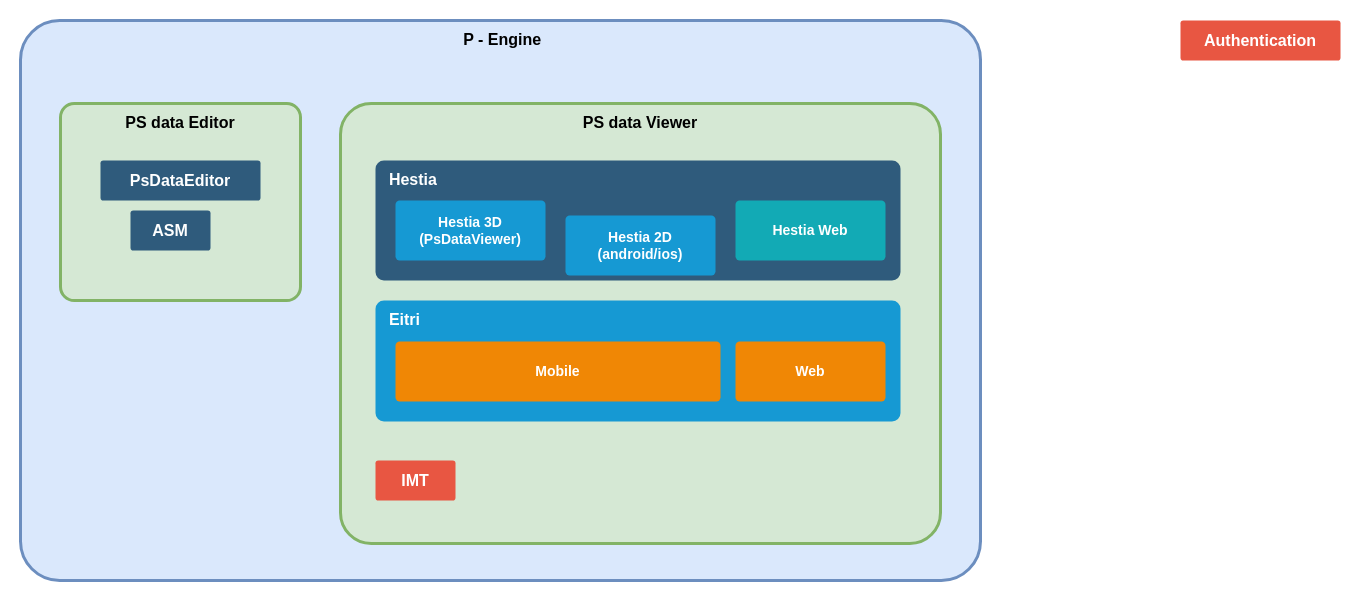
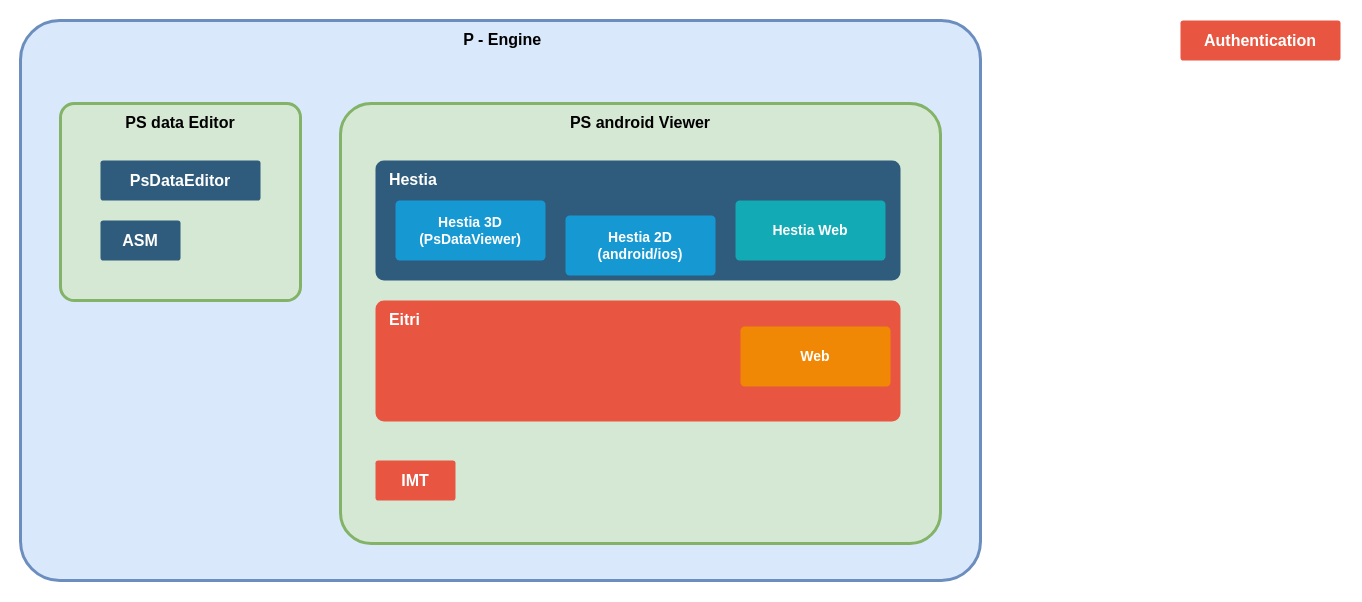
(641, 123) -> (641, 123)
(171, 231) -> (141, 241)
(399, 320) -> (399, 320)
(558, 372) -> none
(811, 372) -> (816, 357)
